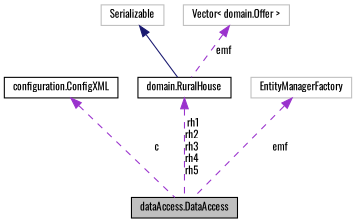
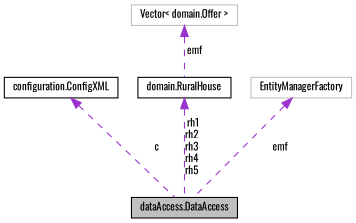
(133, 15) -> none
